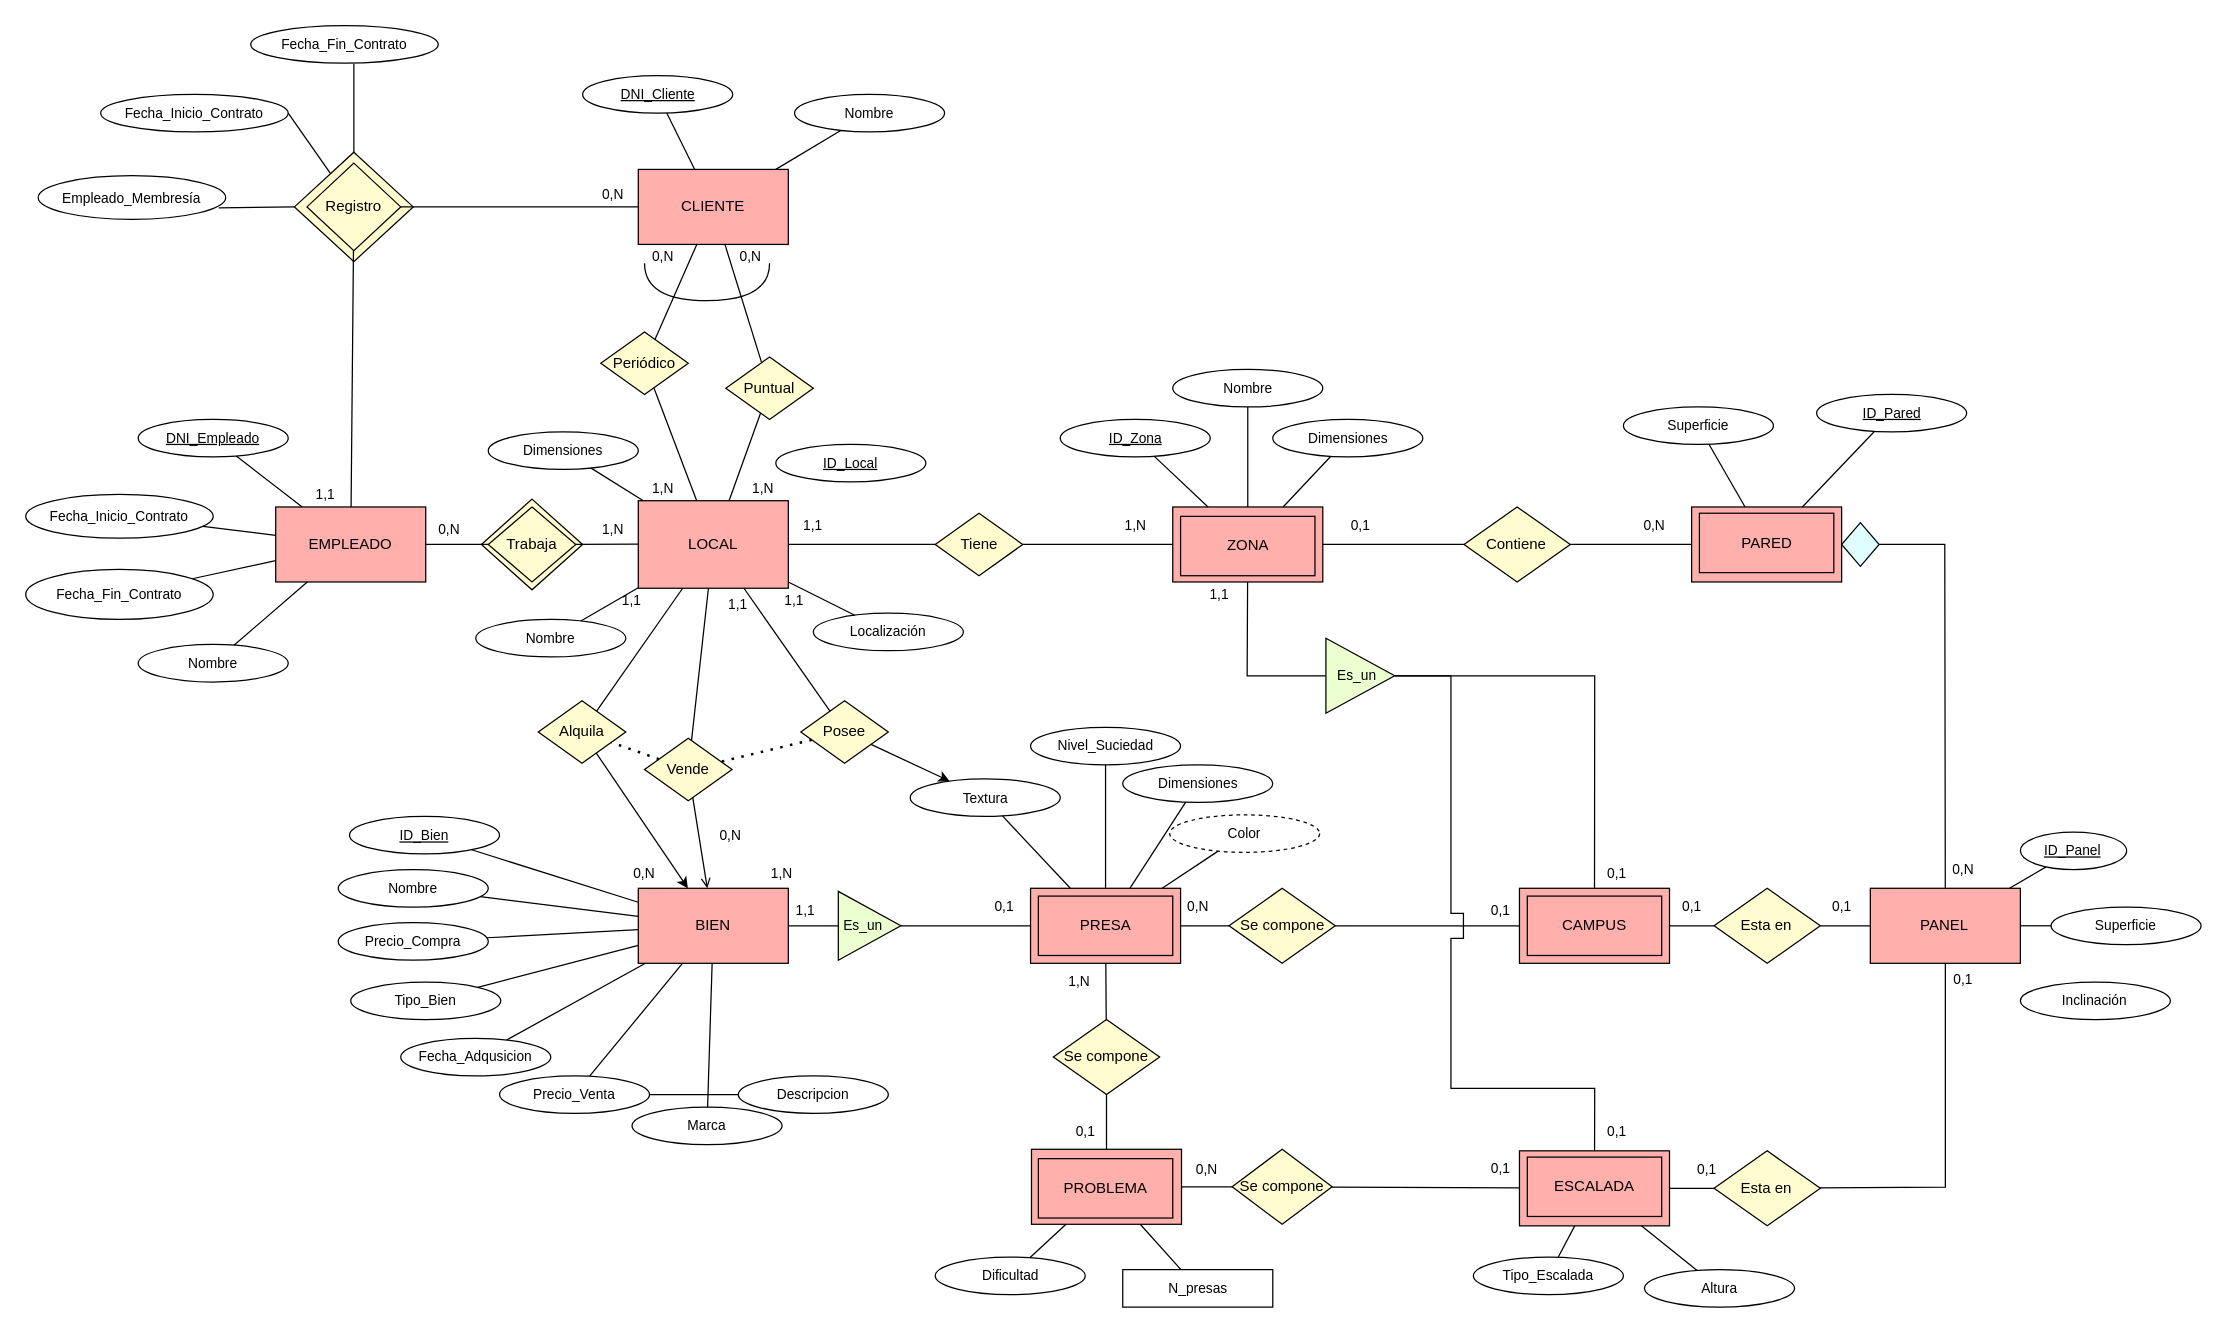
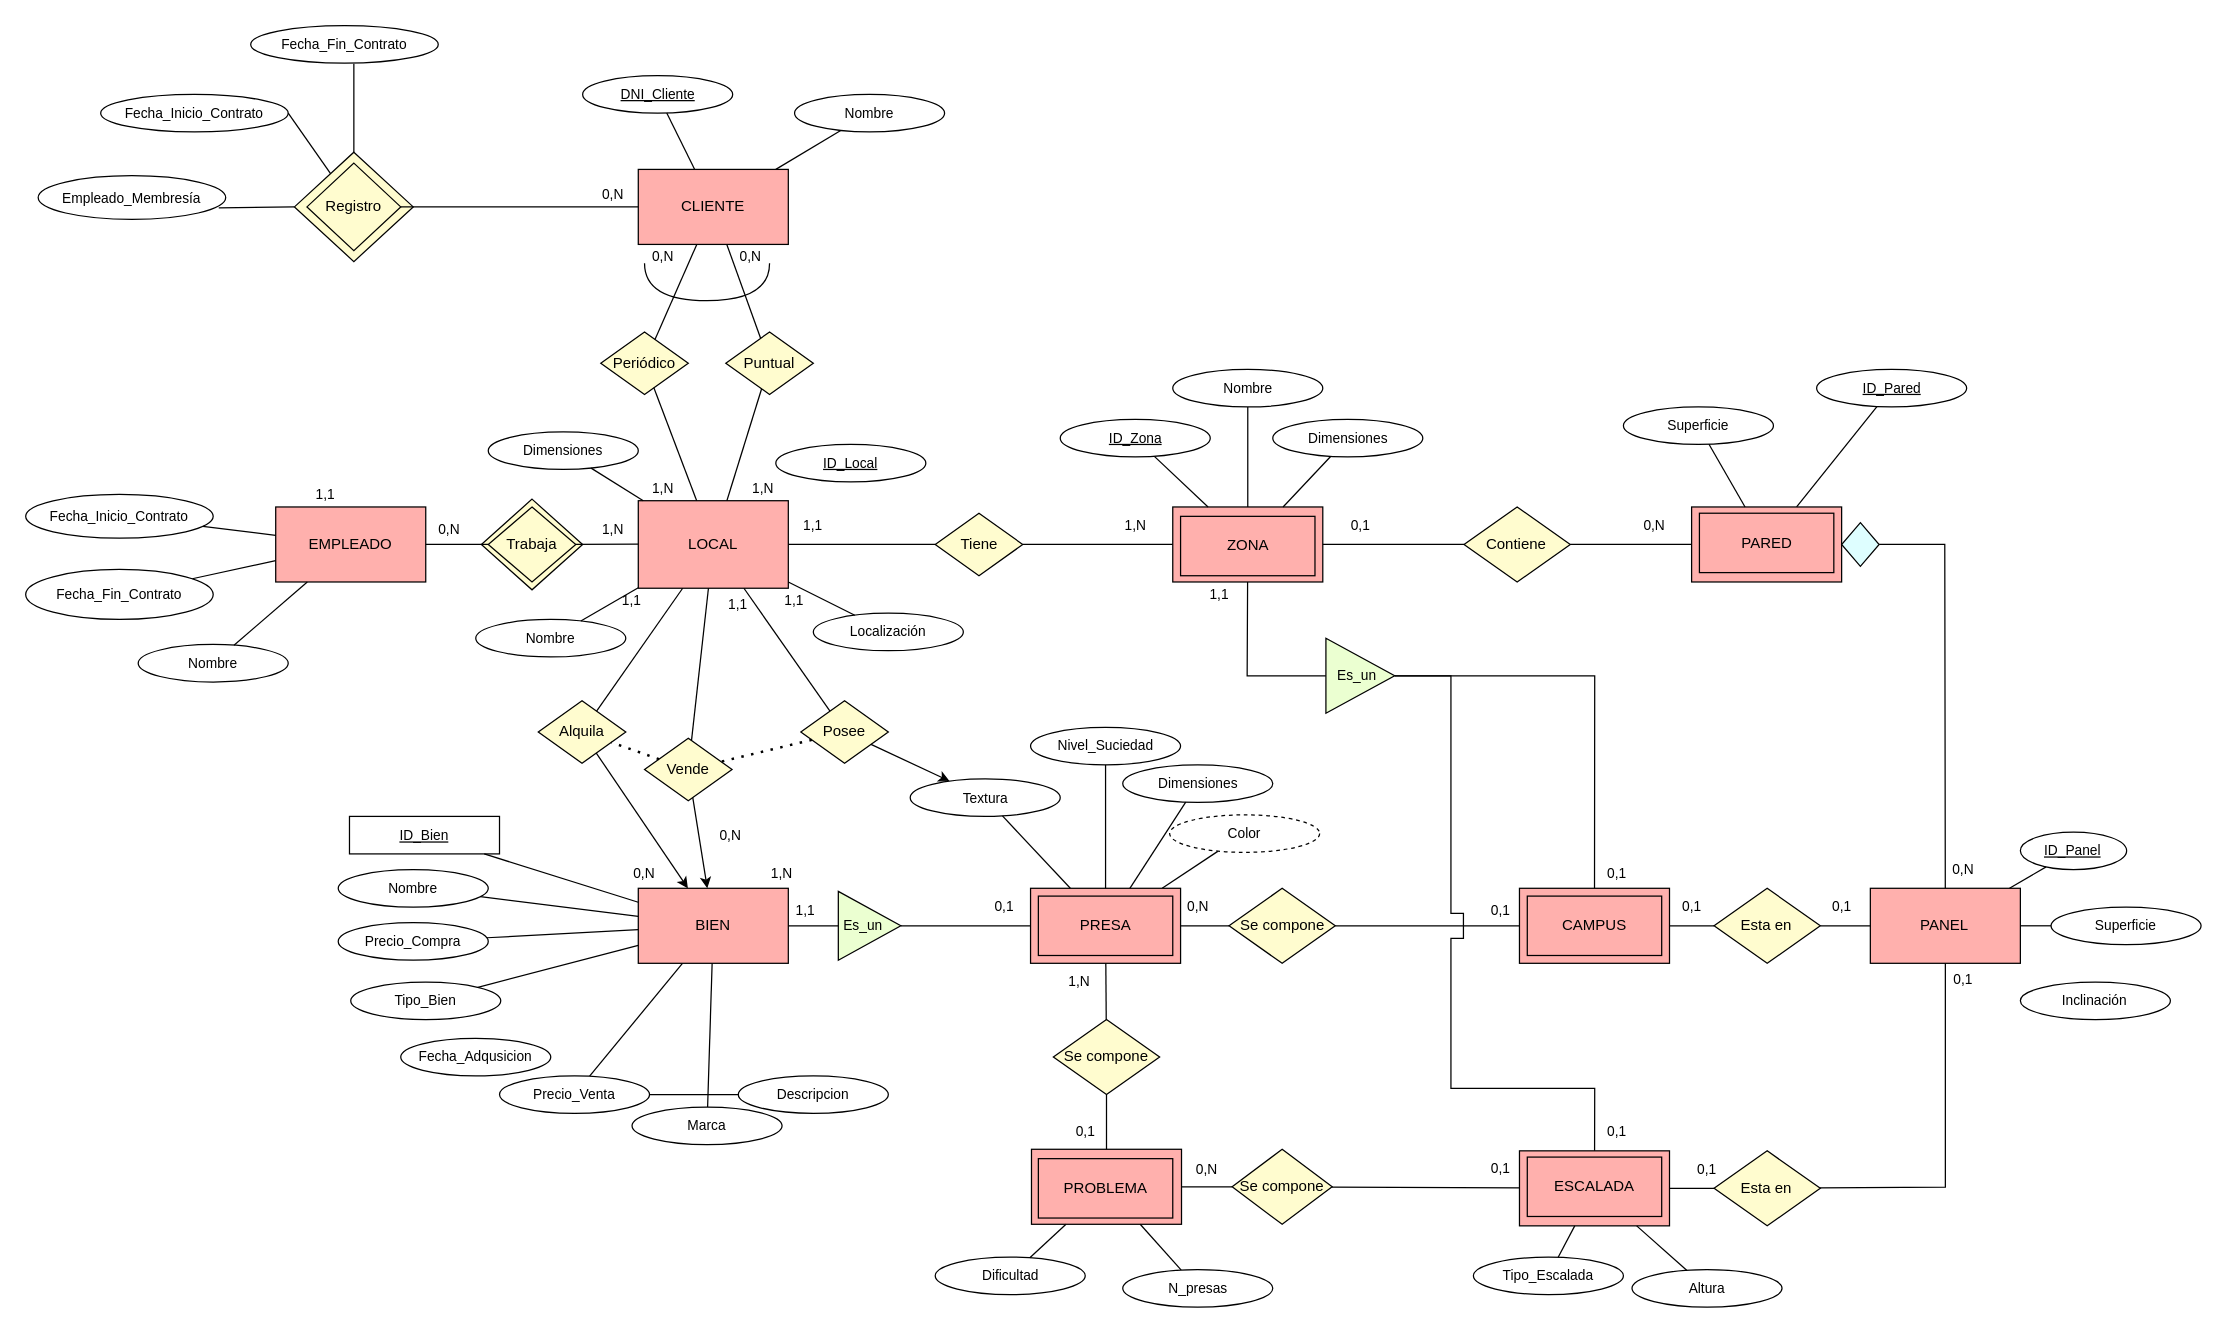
(352, 379) -> none
(769, 388) -> (769, 363)
(1891, 413) -> (1891, 388)
(213, 438) -> none
(269, 481) -> none
(424, 835) -> (424, 835)
(706, 880) -> (706, 878)
(576, 1001) -> none
(1198, 1288) -> (1198, 1288)
(1719, 1288) -> (1707, 1288)
